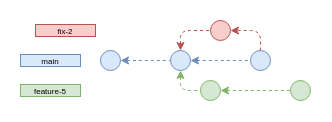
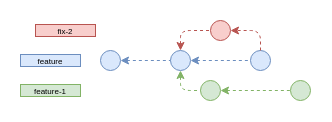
(51, 61) -> (51, 61)
(51, 91) -> (51, 91)
